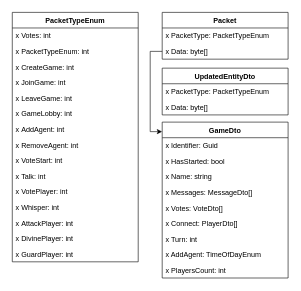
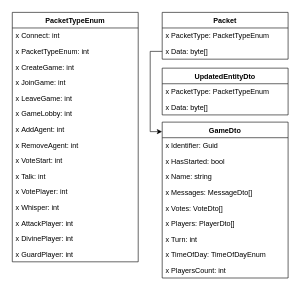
(36, 36) -> (40, 36)
(206, 224) -> (205, 224)
(212, 255) -> (213, 255)
